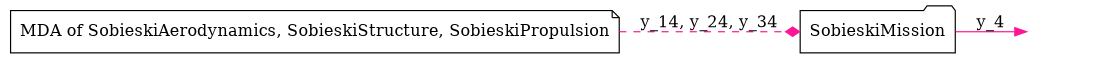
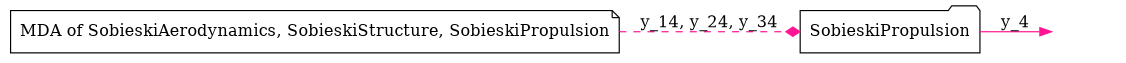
(878, 32) -> (890, 32)
